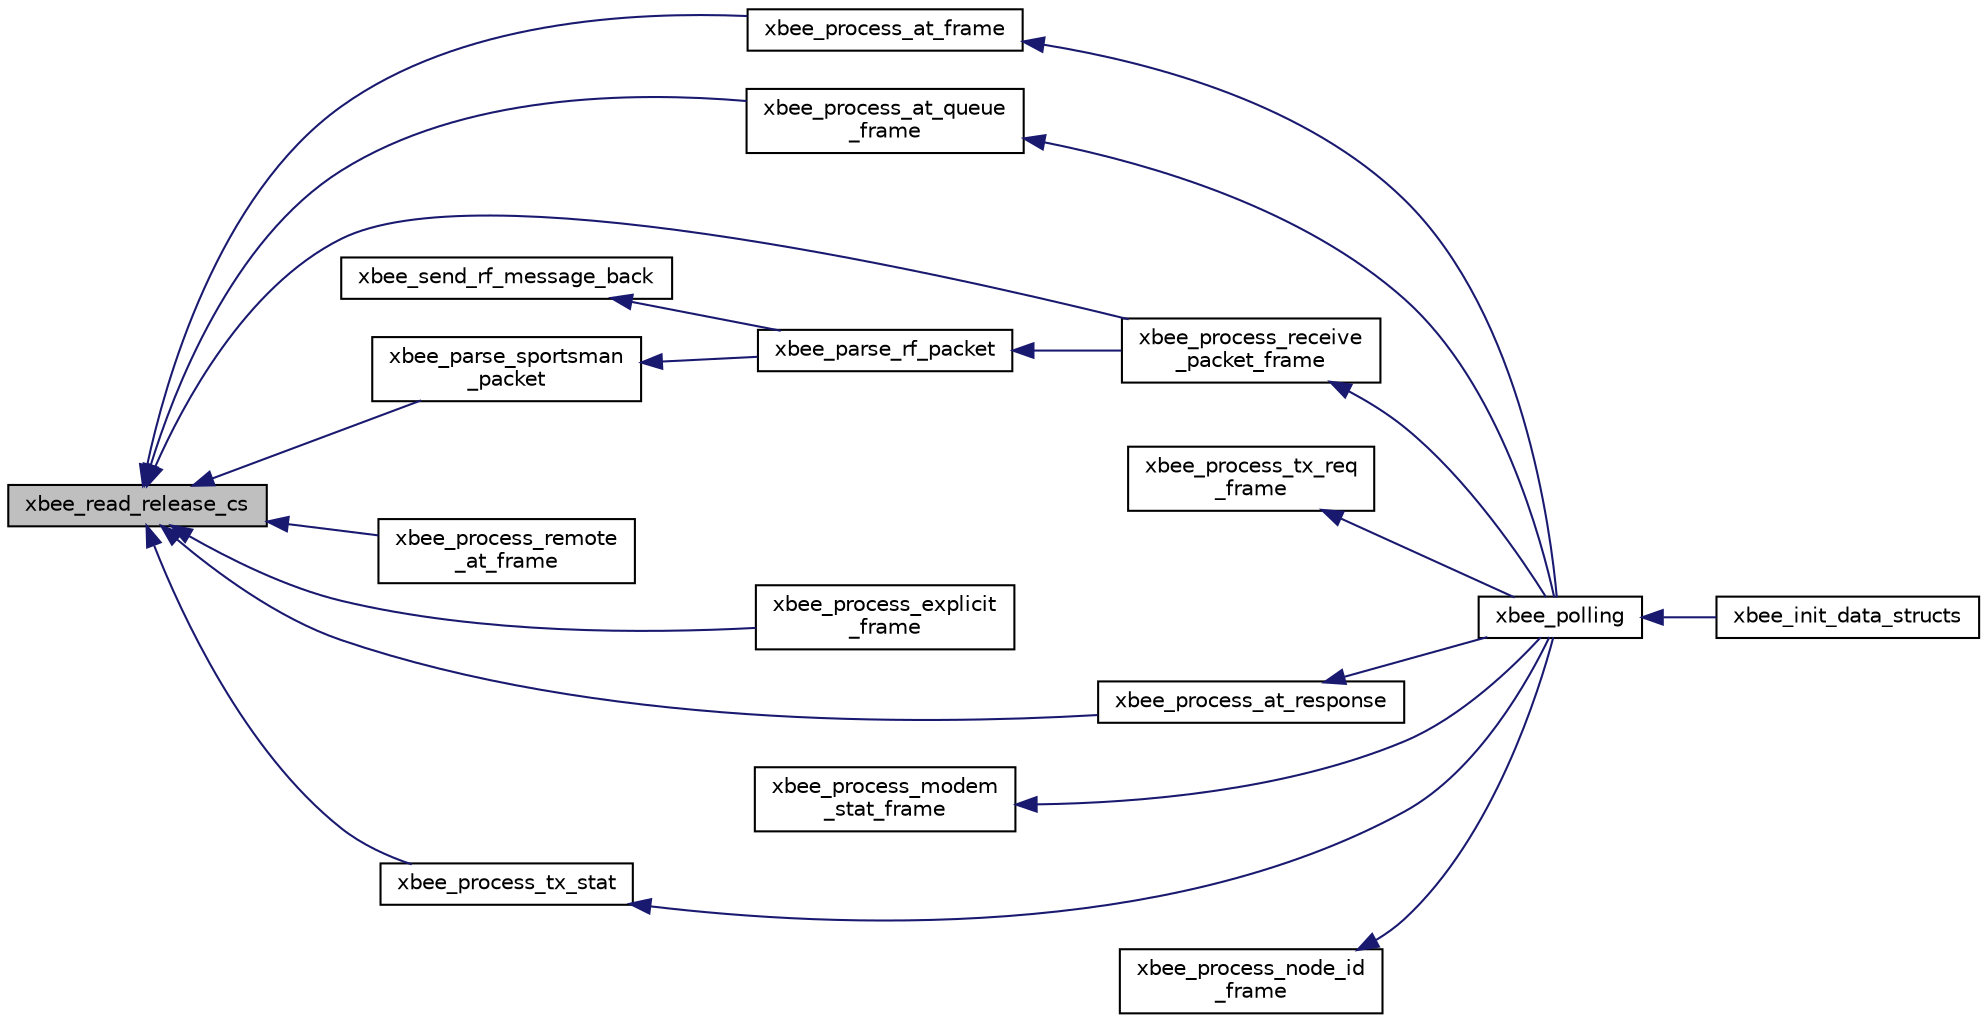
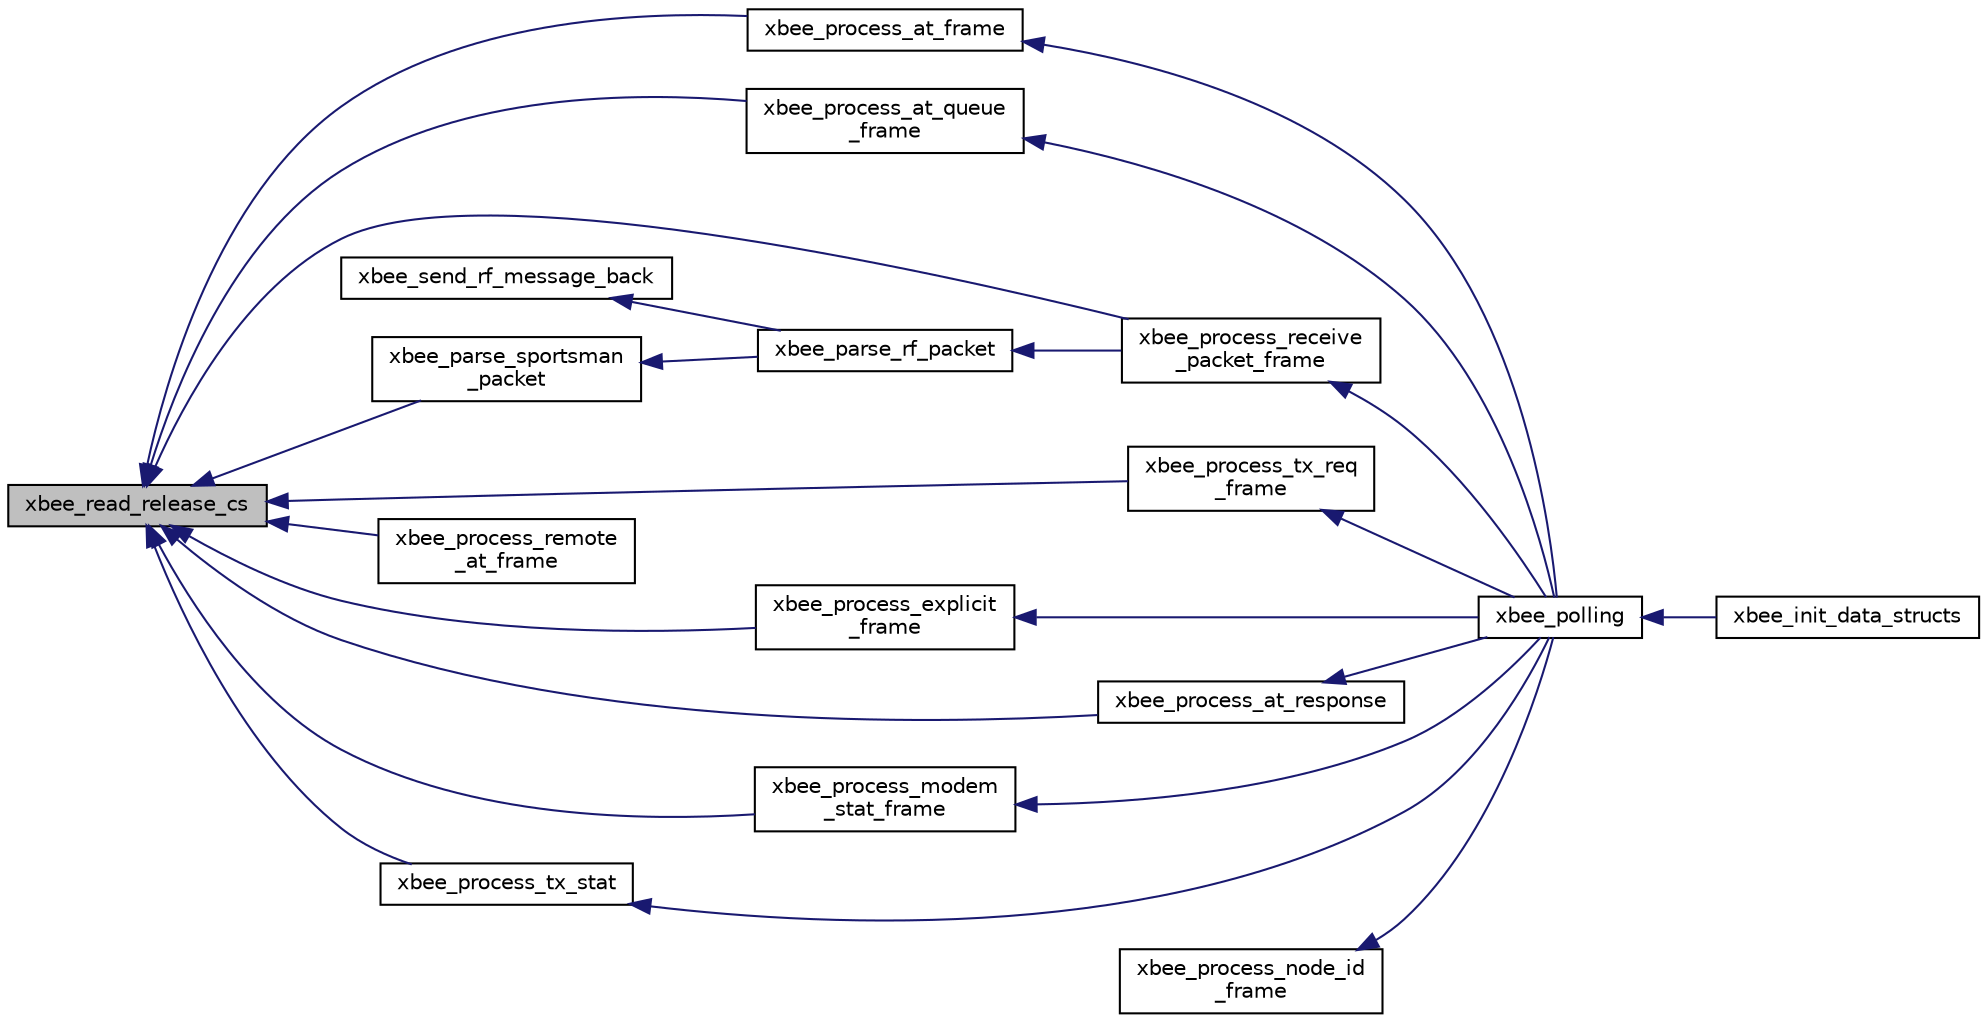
none -> (708, 490)
none -> (1257, 617)
none -> (408, 778)
